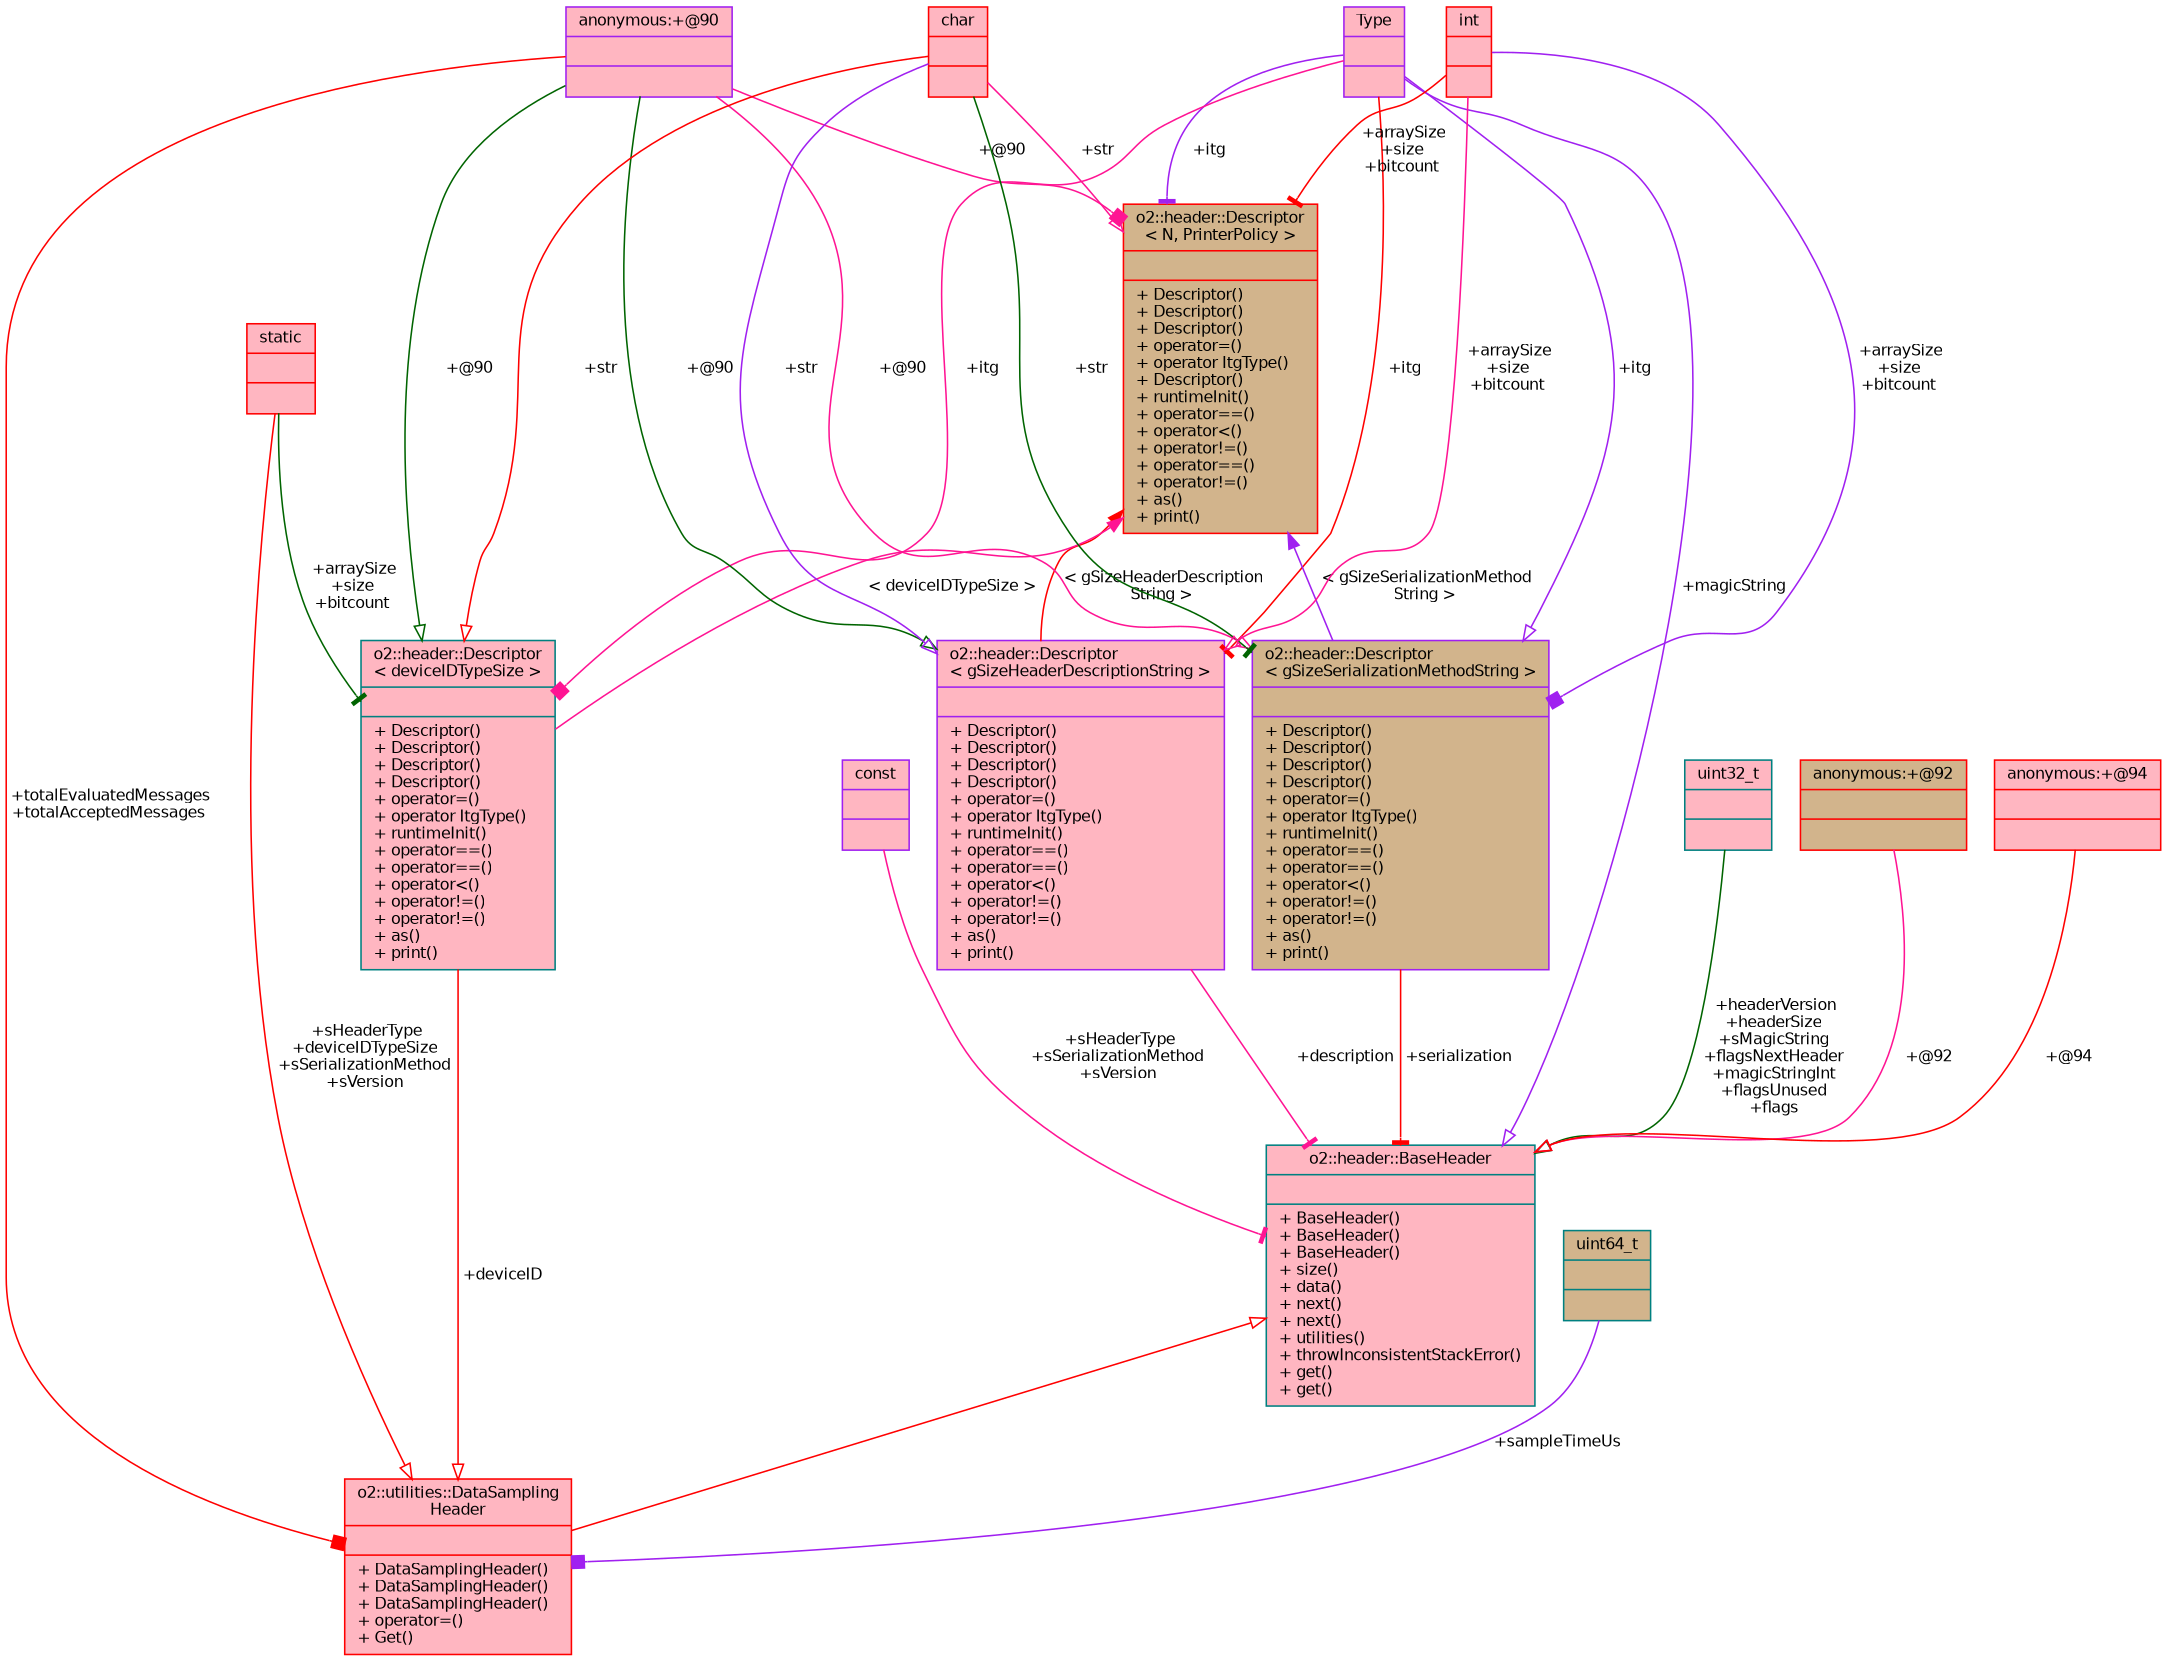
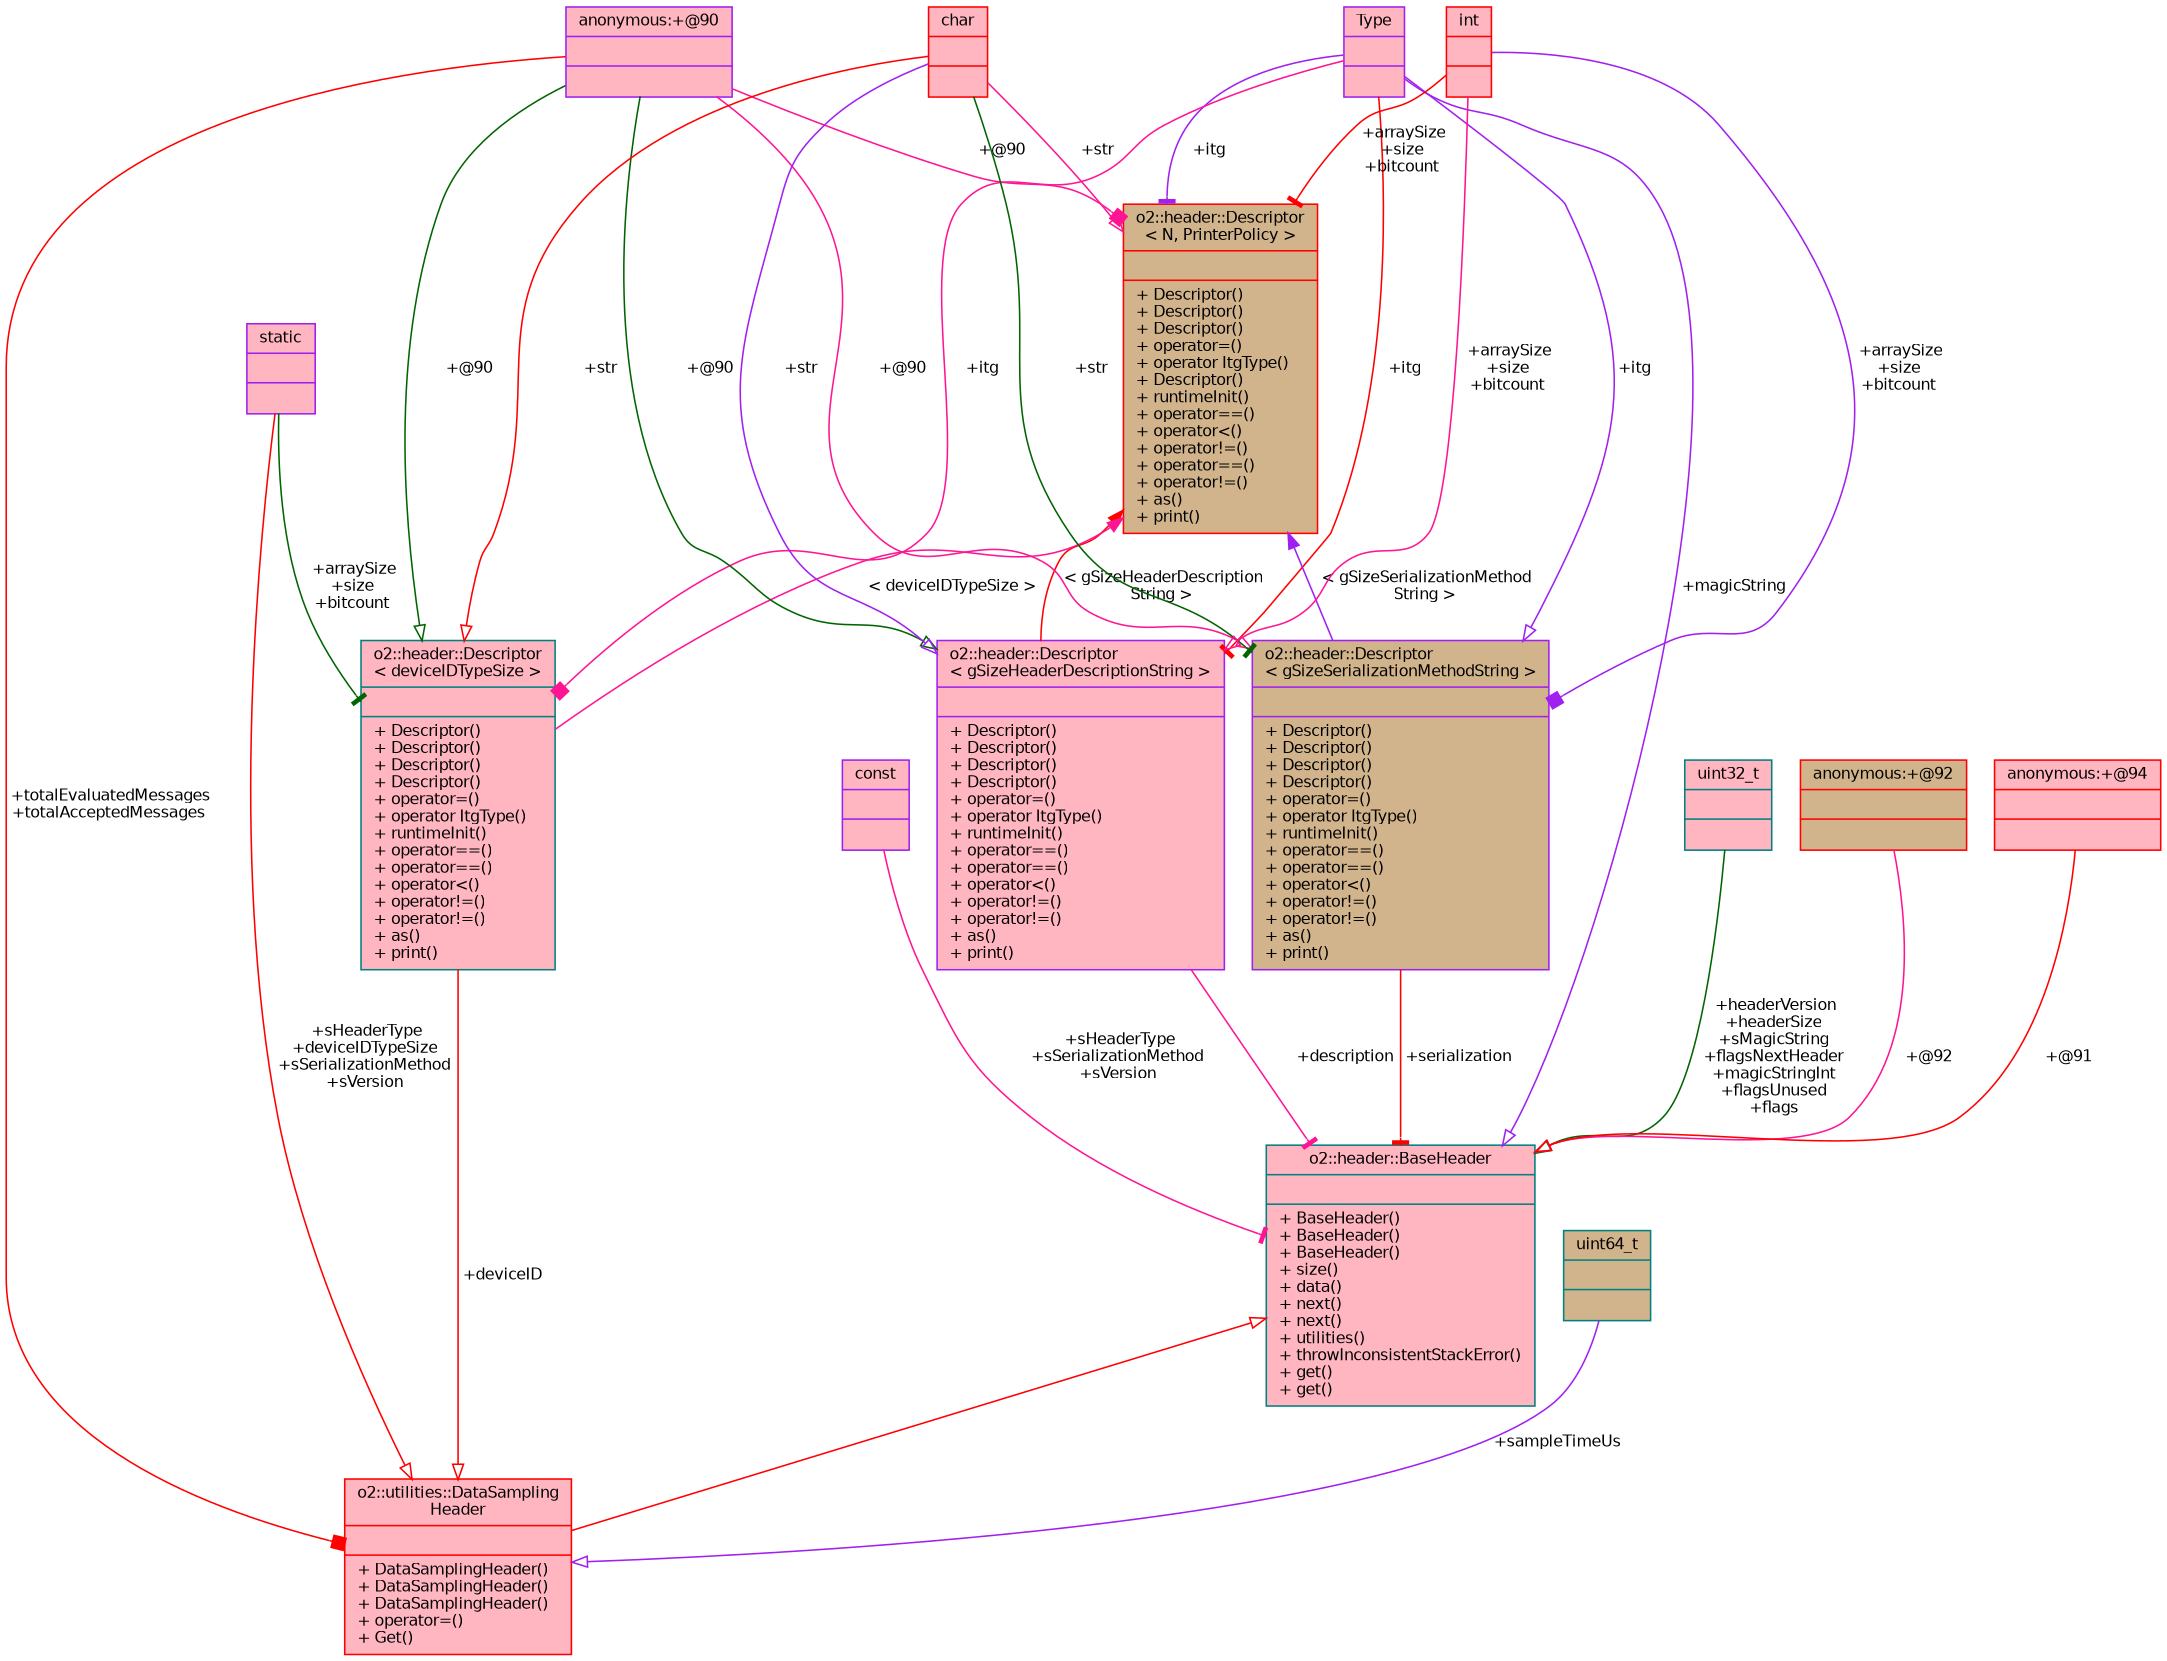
(281, 369) -> (281, 369)
(2067, 1057) -> (2067, 1057)
(1127, 1520) -> (1127, 1520)
